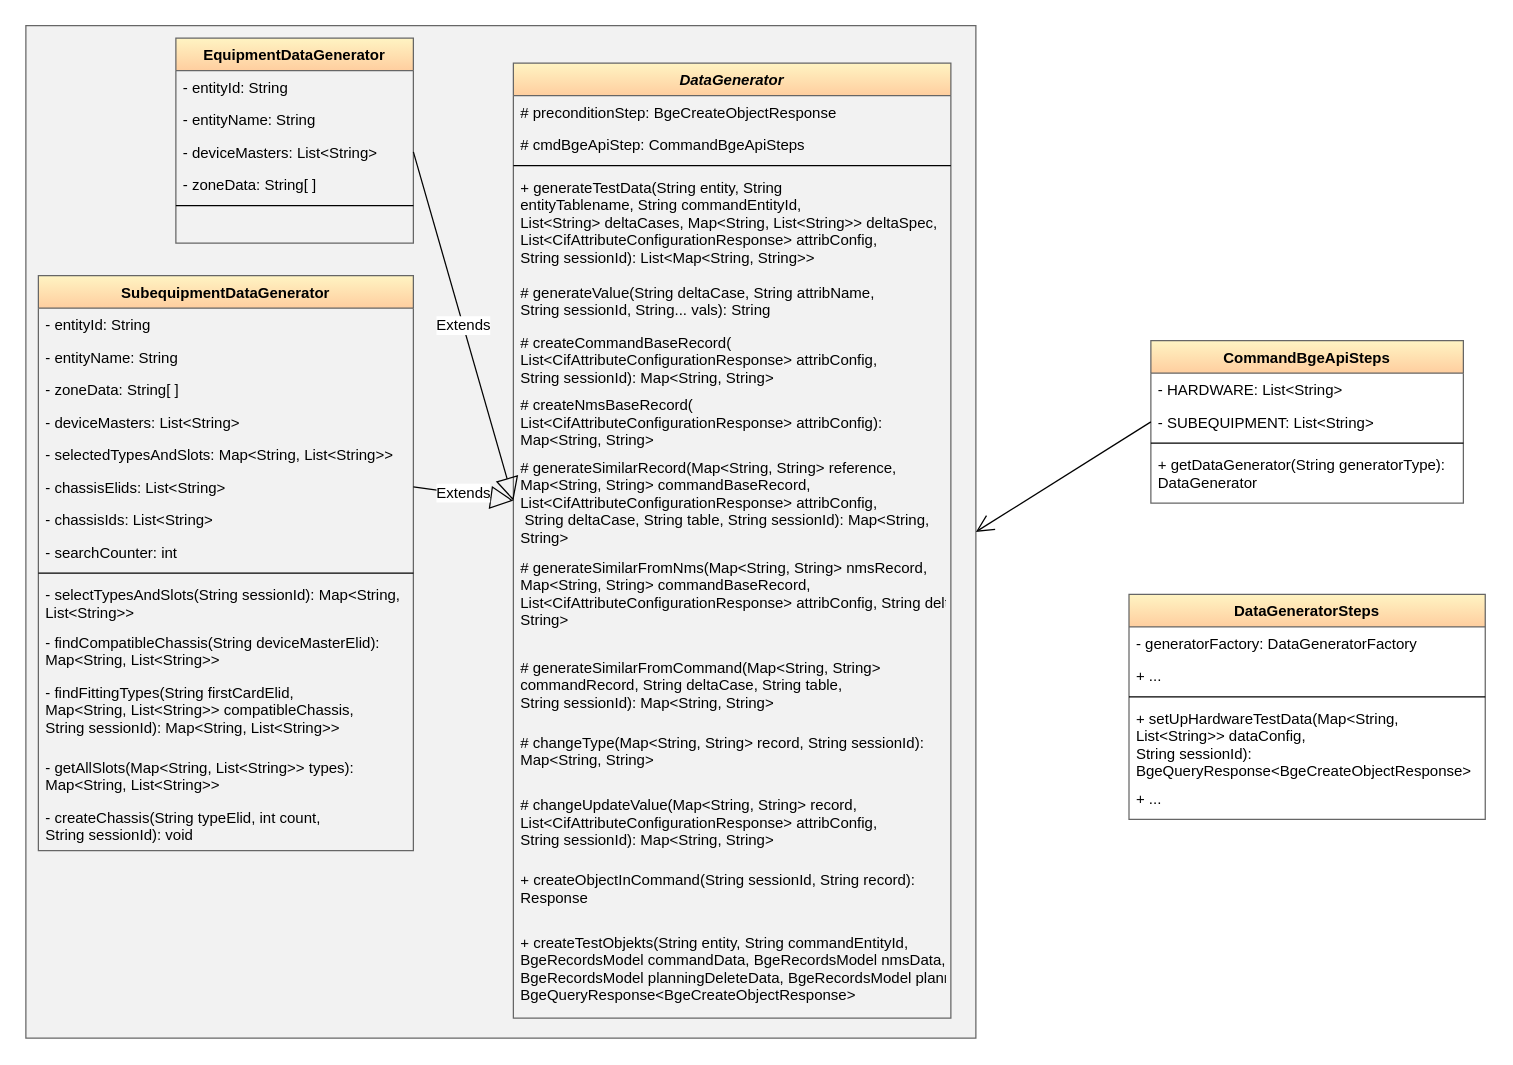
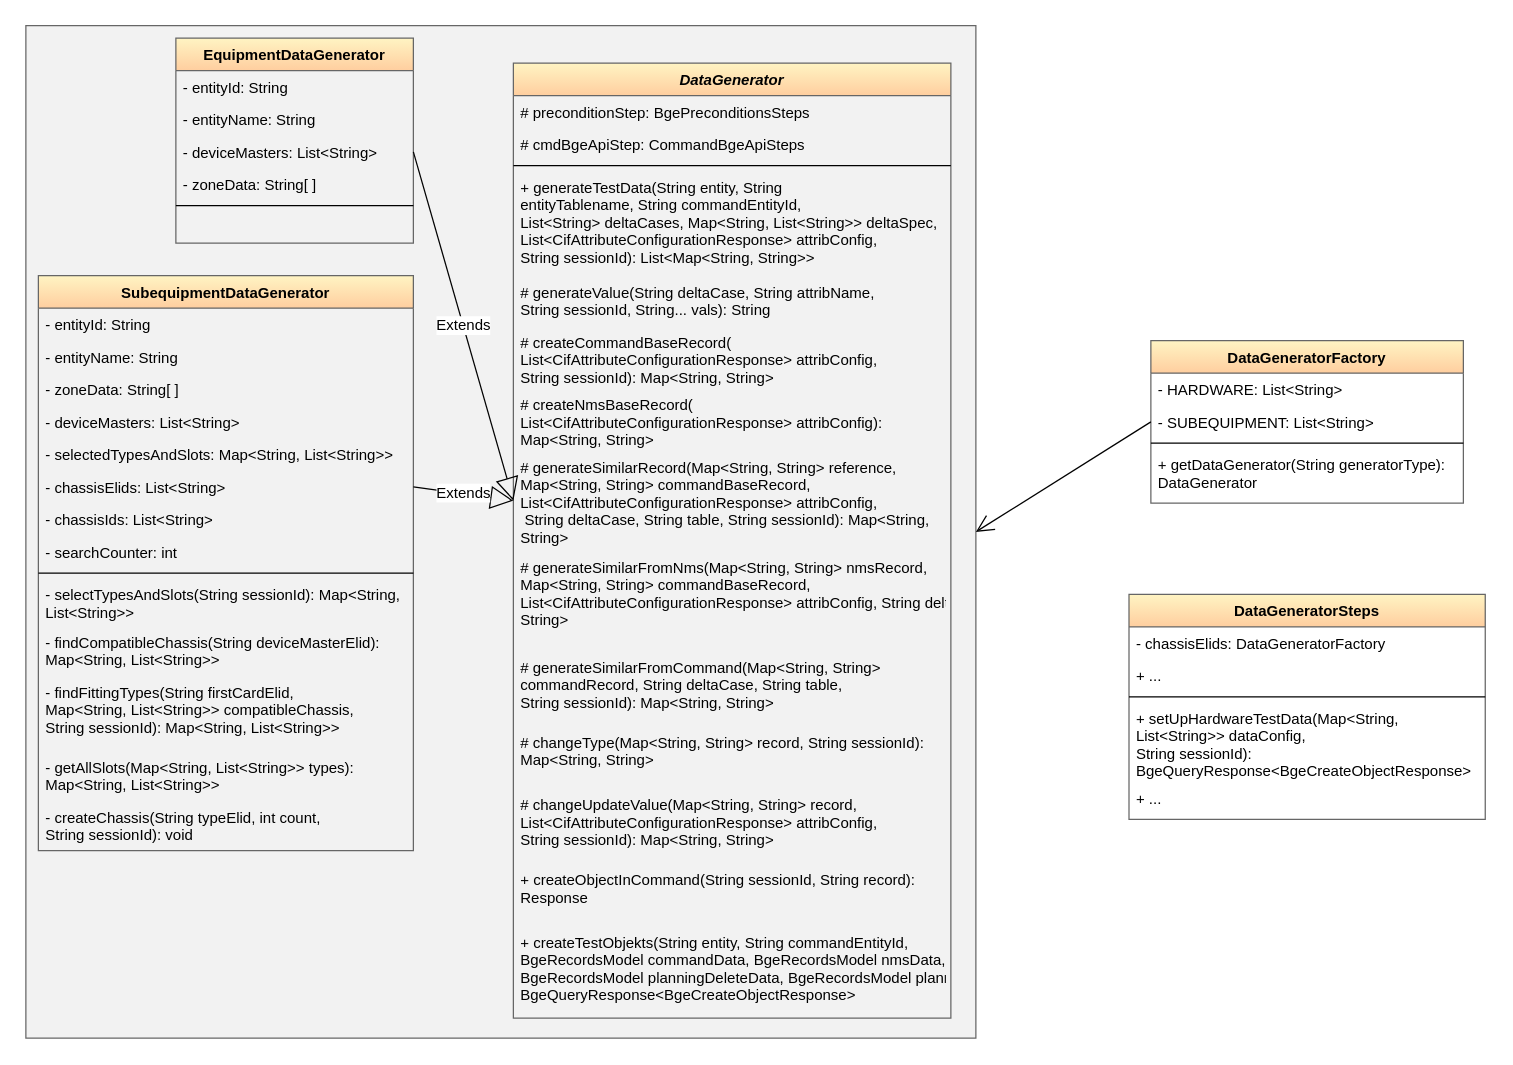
(691, 113) -> (679, 113)
(1306, 358) -> (1306, 358)
(1298, 644) -> (1275, 644)
